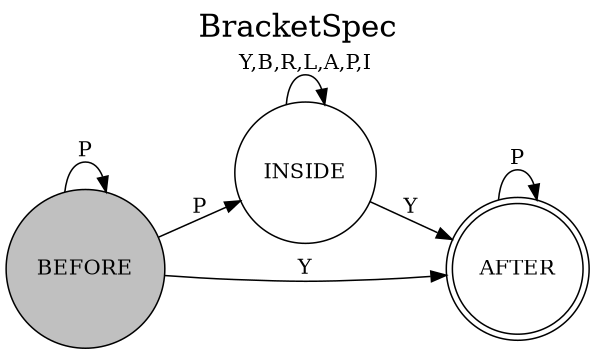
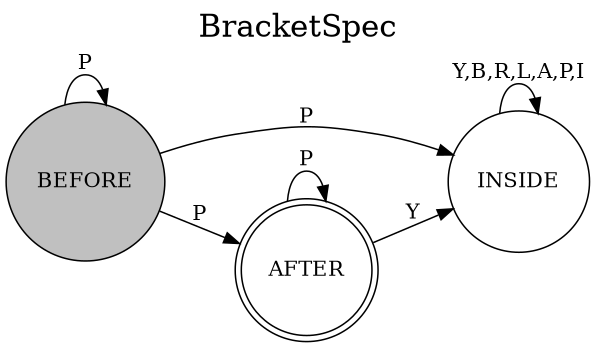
(404, 217) -> (406, 229)
(305, 268) -> (200, 214)
